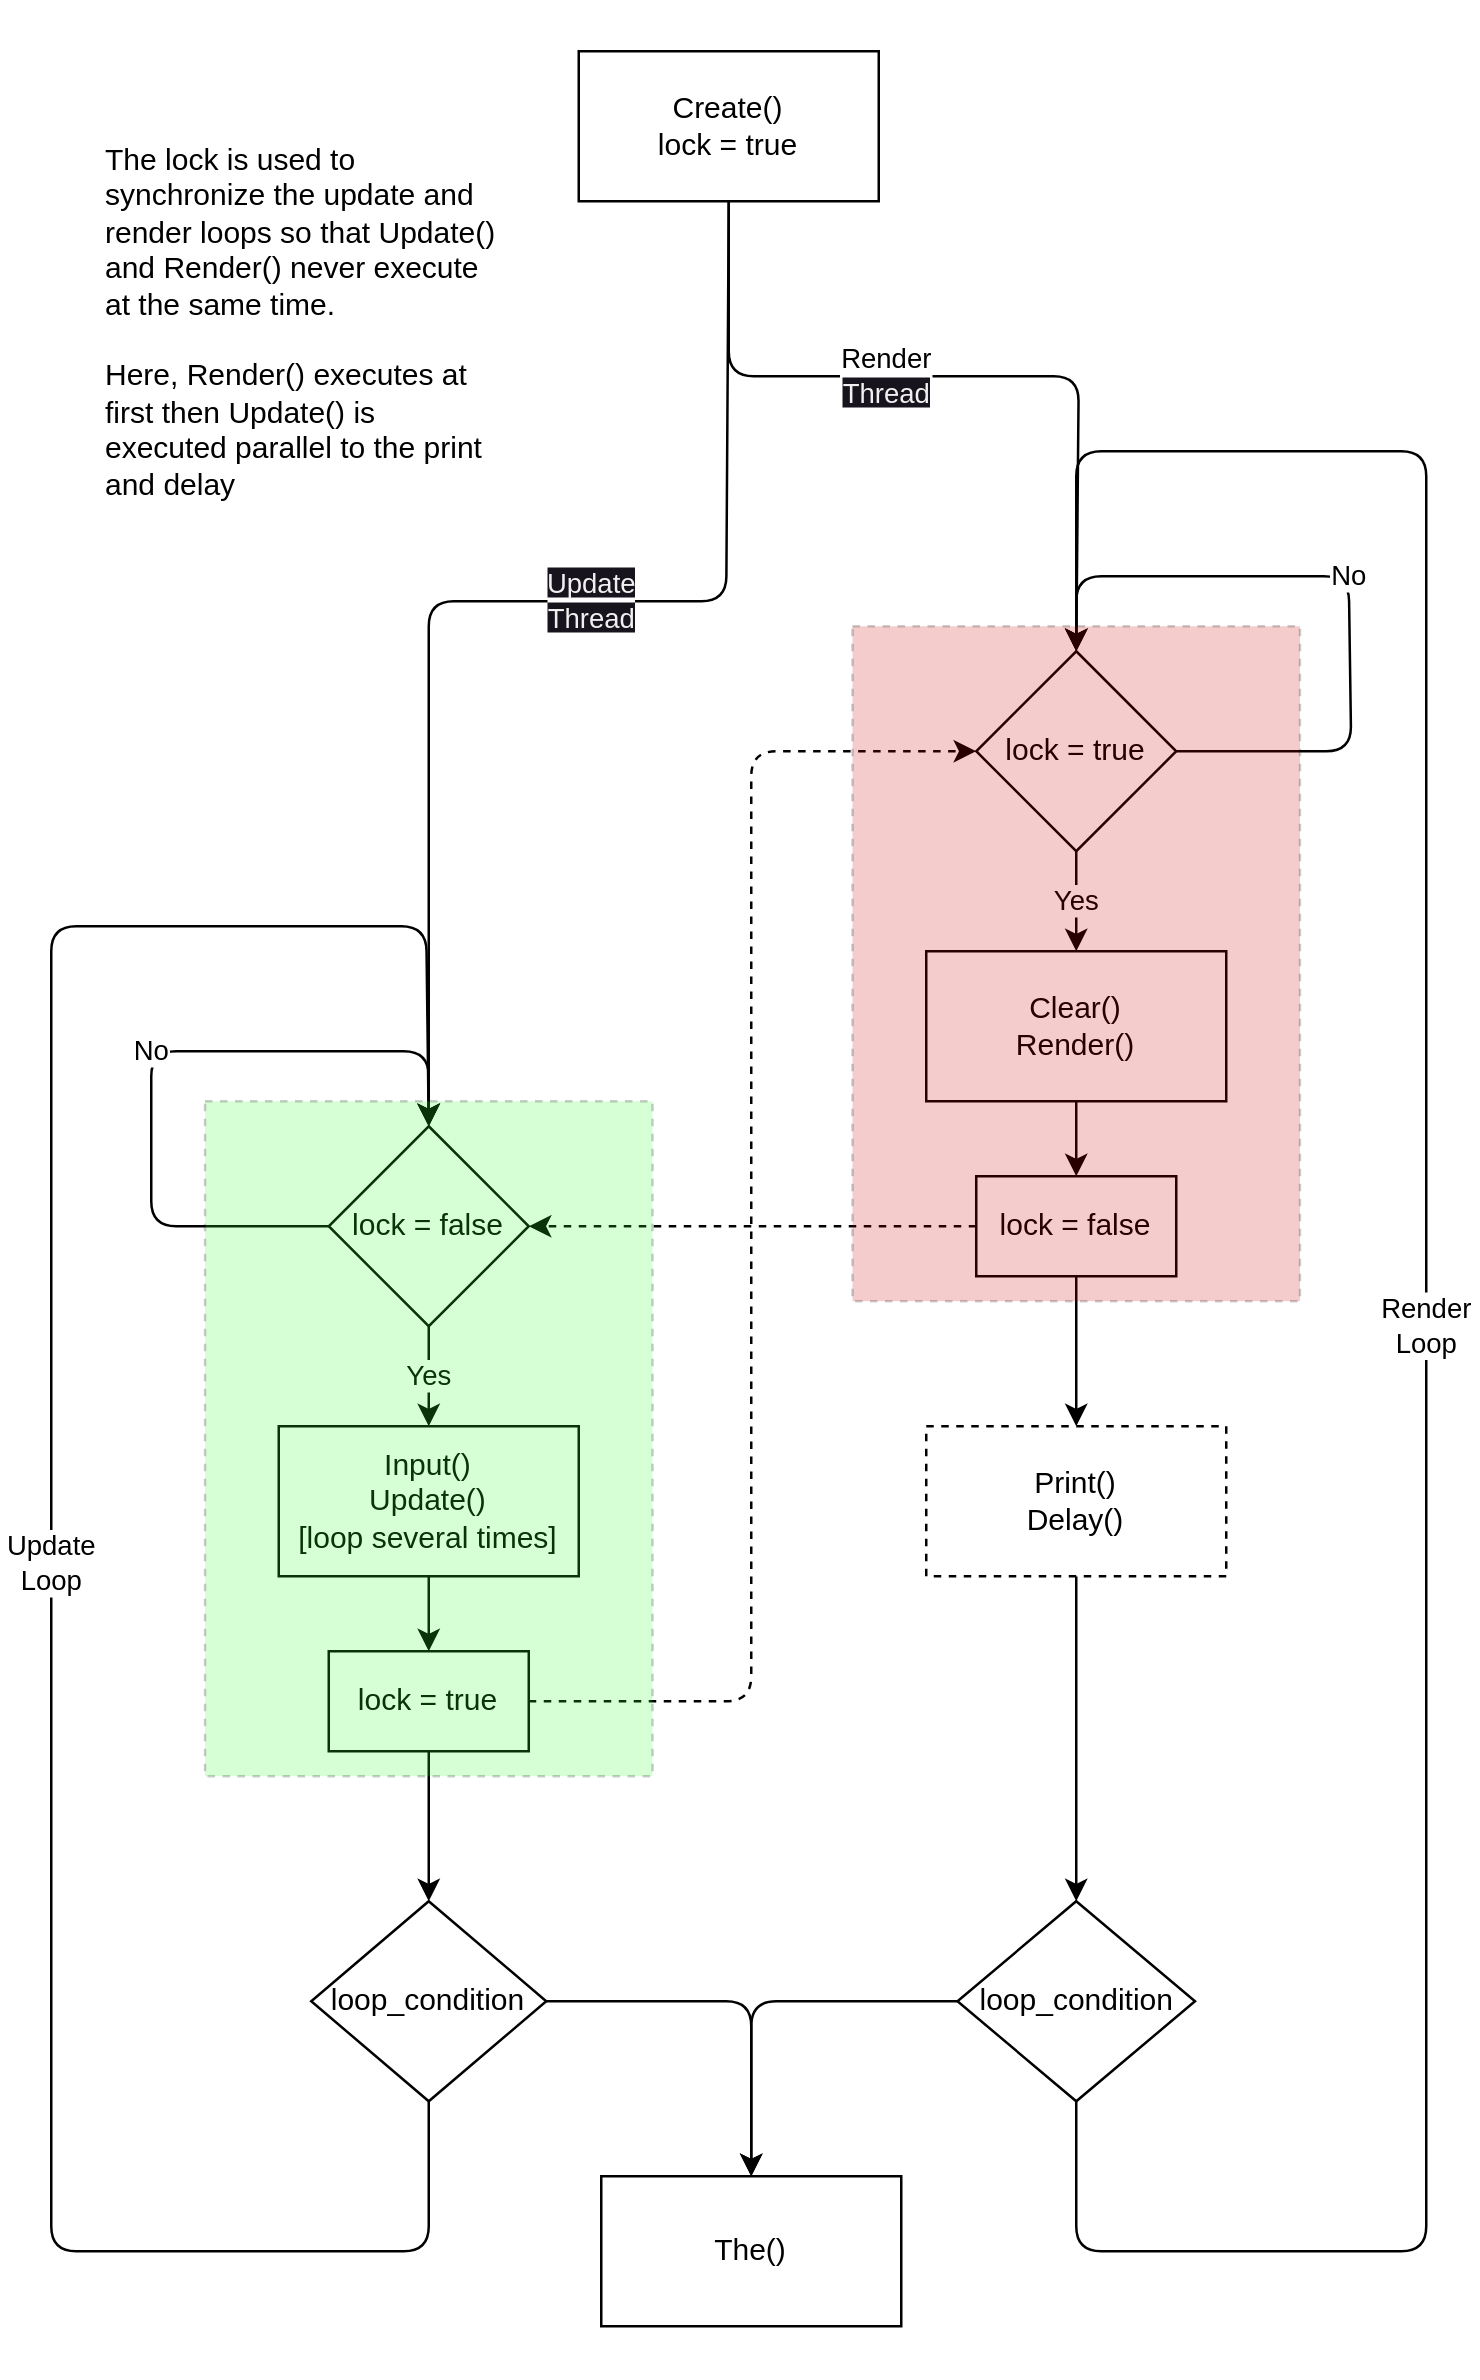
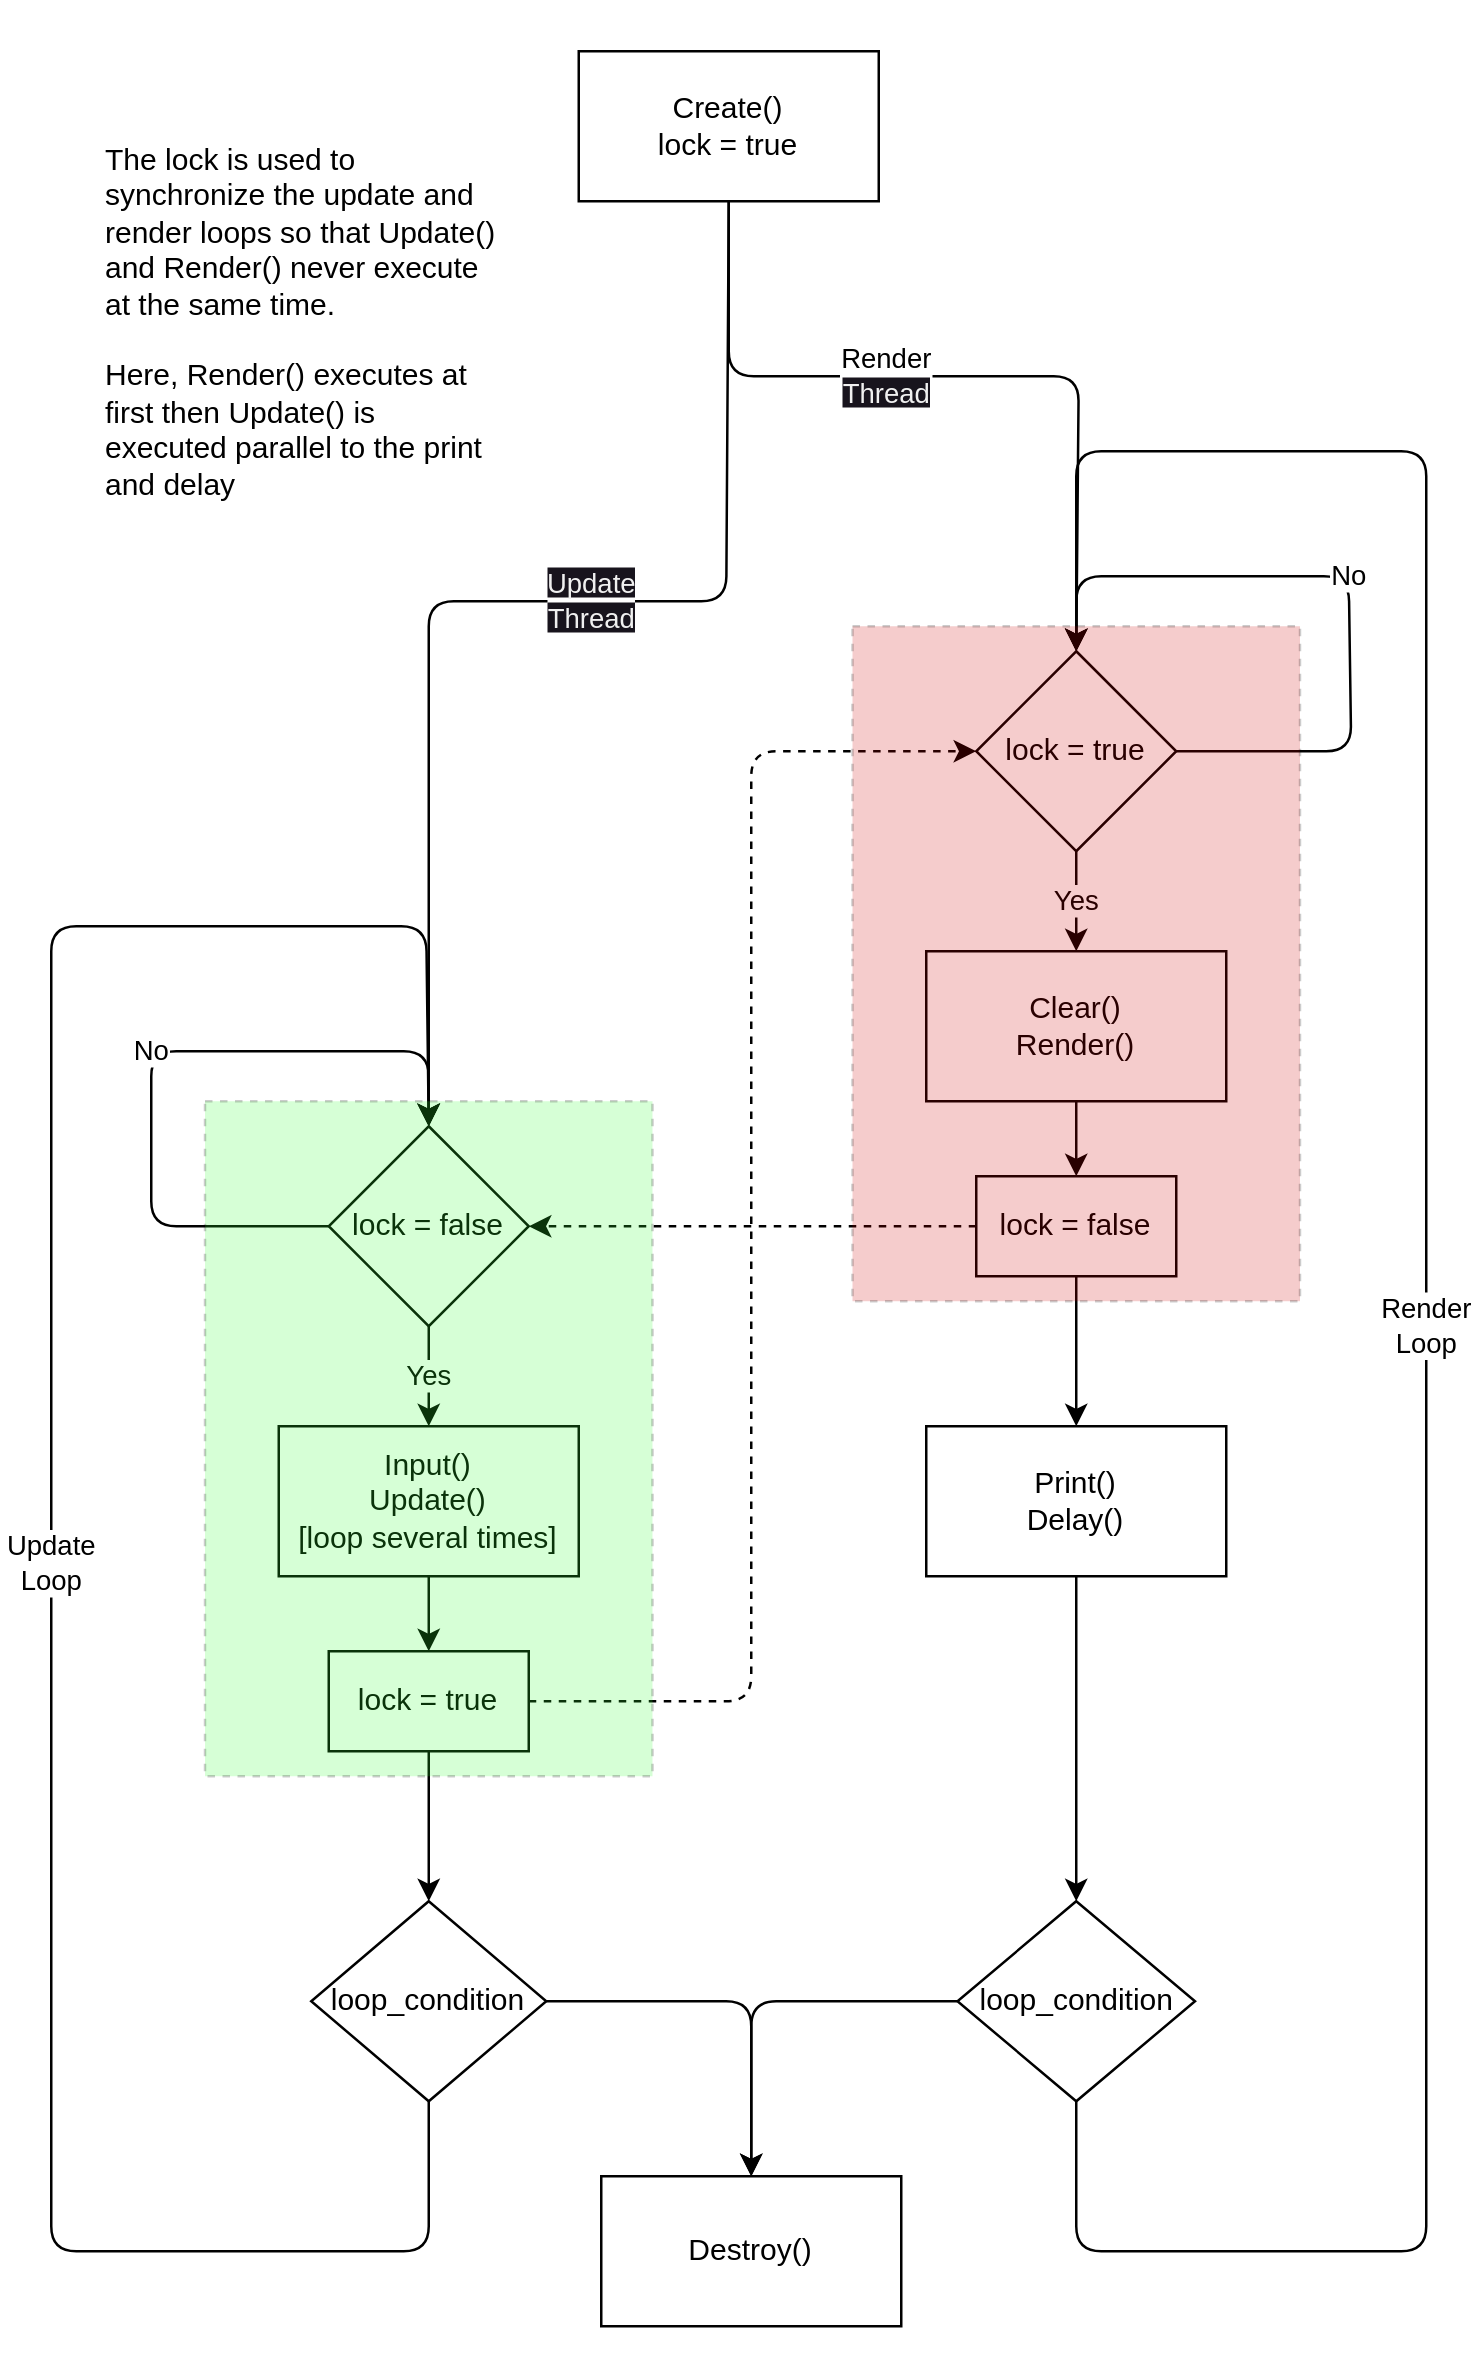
(1076, 1501) -> (1076, 1501)
(751, 2251) -> (751, 2251)
